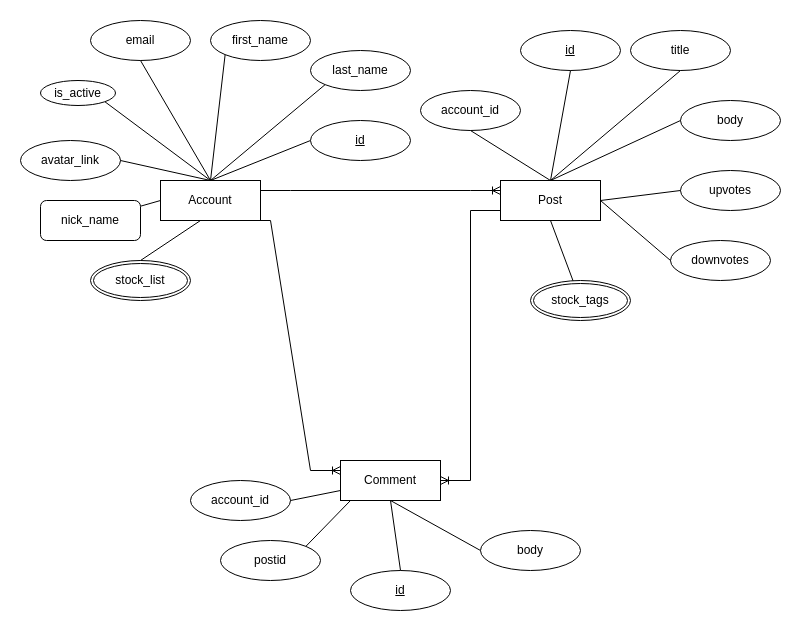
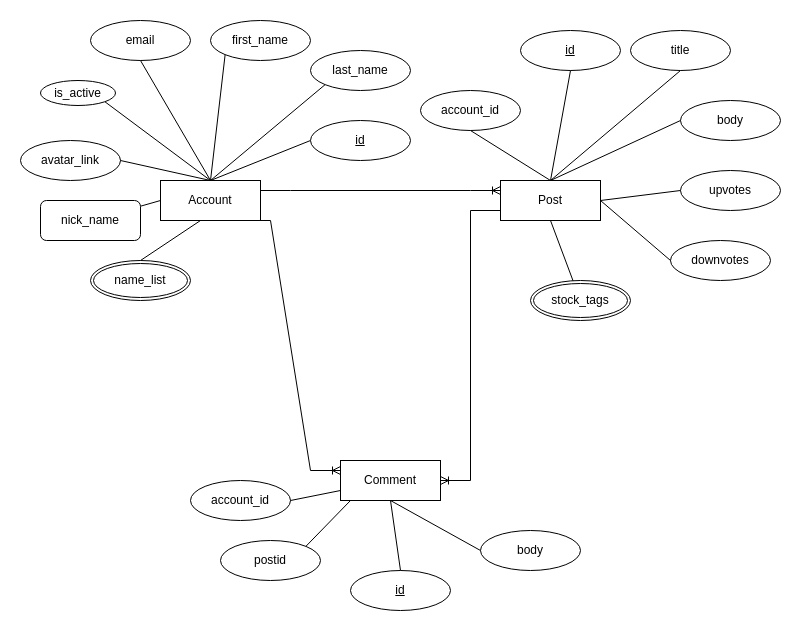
(141, 281) -> (141, 281)
